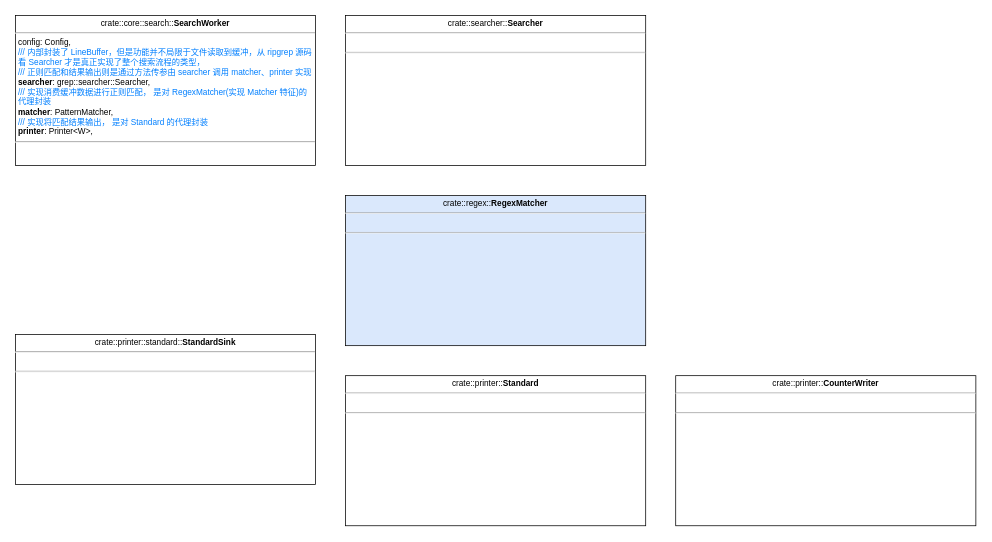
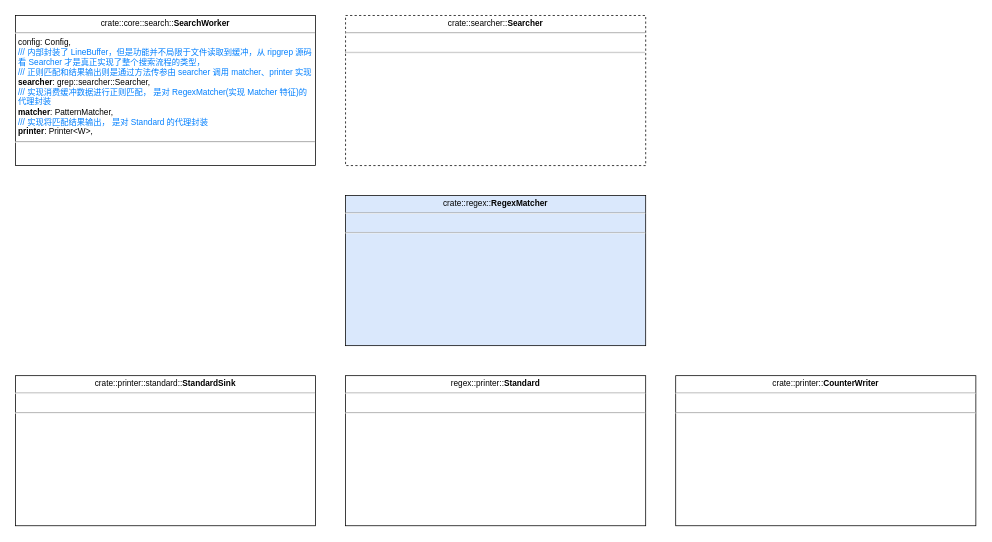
(495, 90) -> (495, 90)
(395, 380) -> (395, 380)
(165, 409) -> (165, 450)
